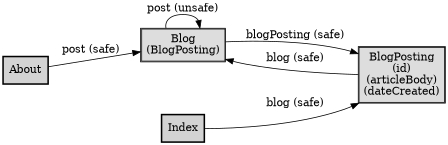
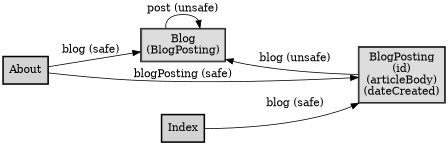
(288, 42) -> (199, 82)
(91, 50) -> (91, 50)
(295, 58) -> (295, 58)
